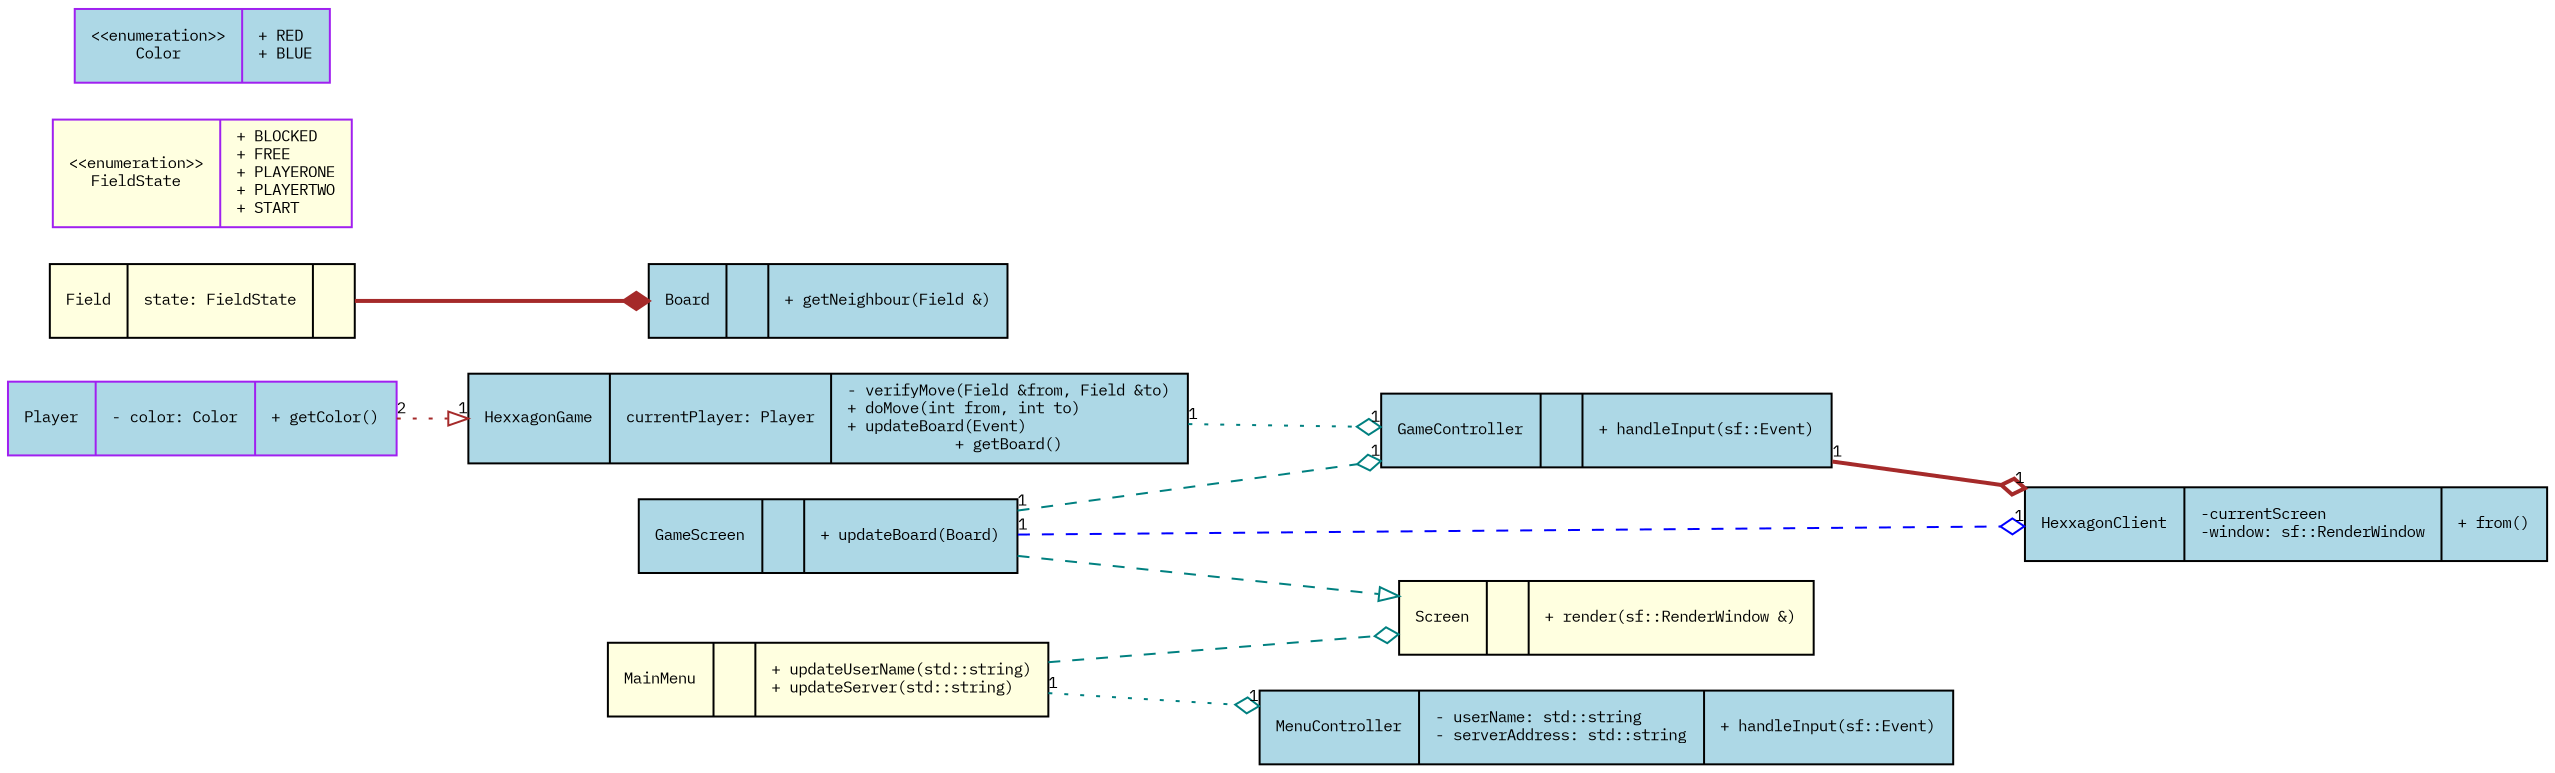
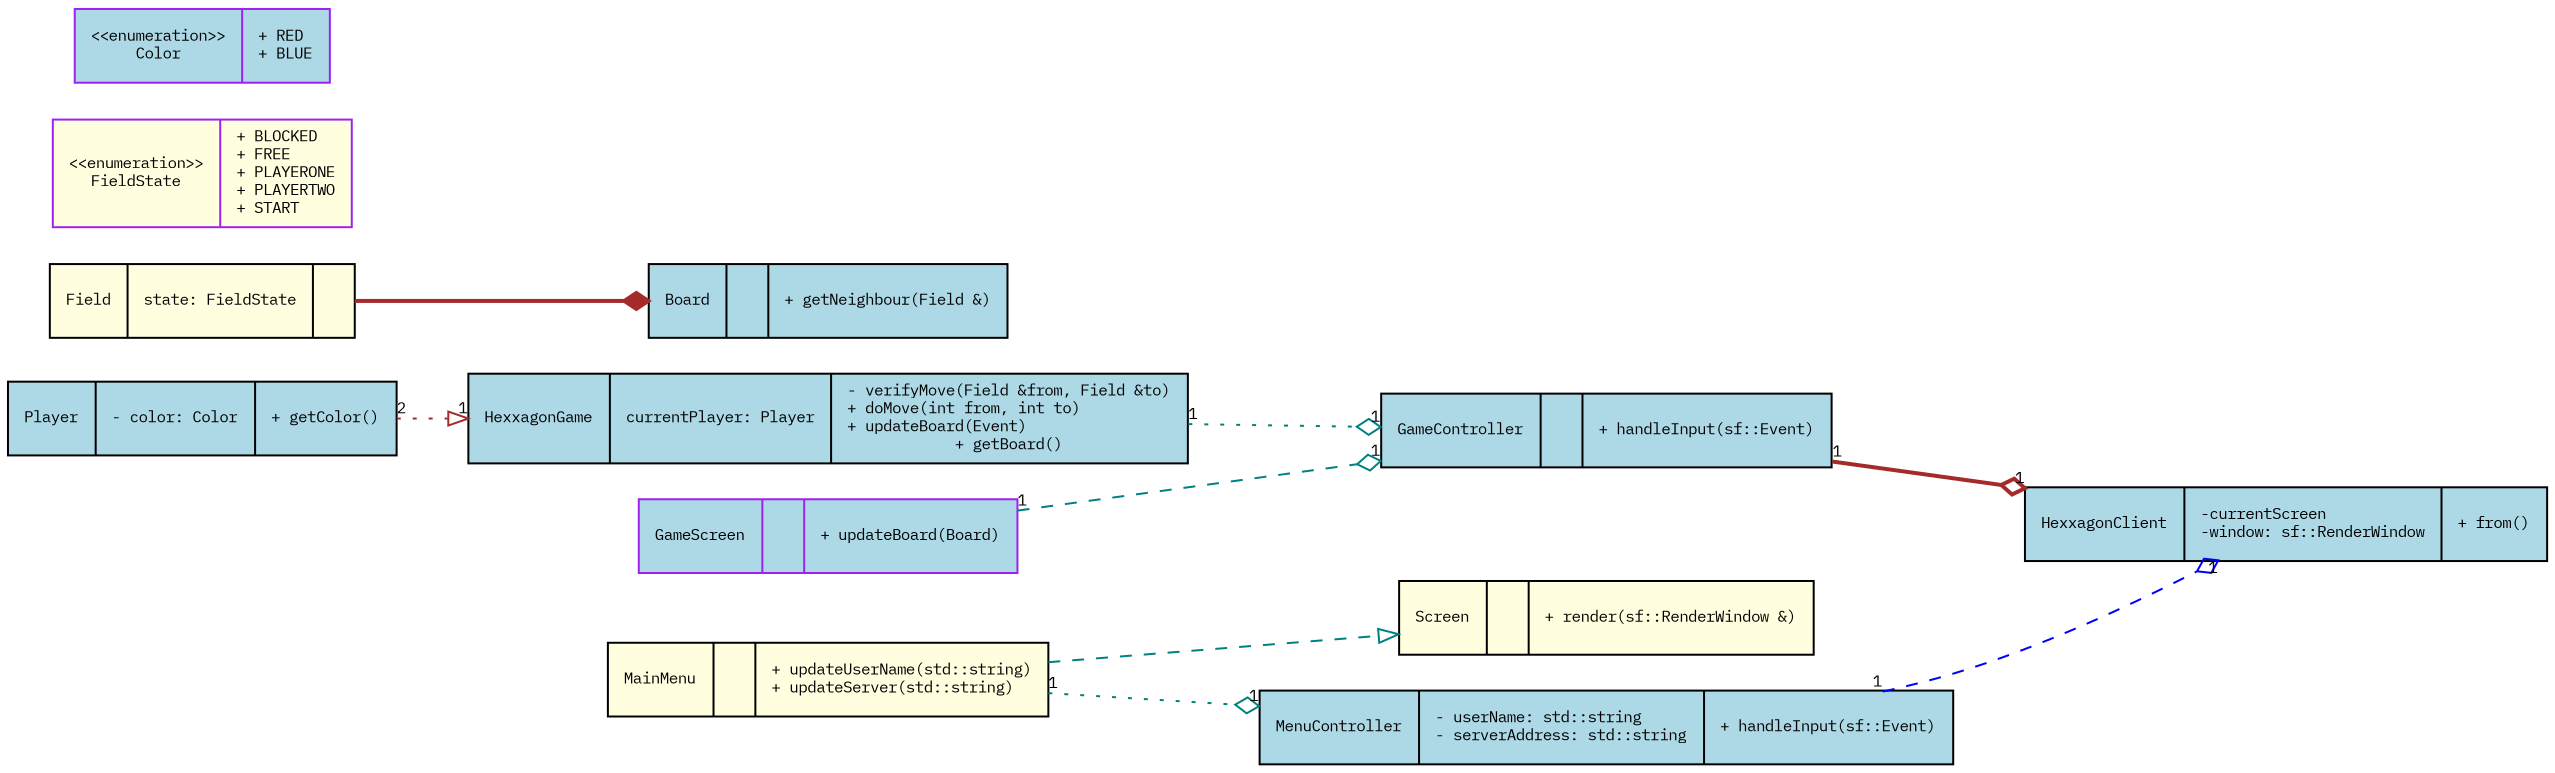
(202, 419) -> (202, 419)
(1509, 531) -> (2043, 642)
(828, 536) -> (828, 536)
(1198, 575) -> none
(1214, 649) -> (1214, 649)
